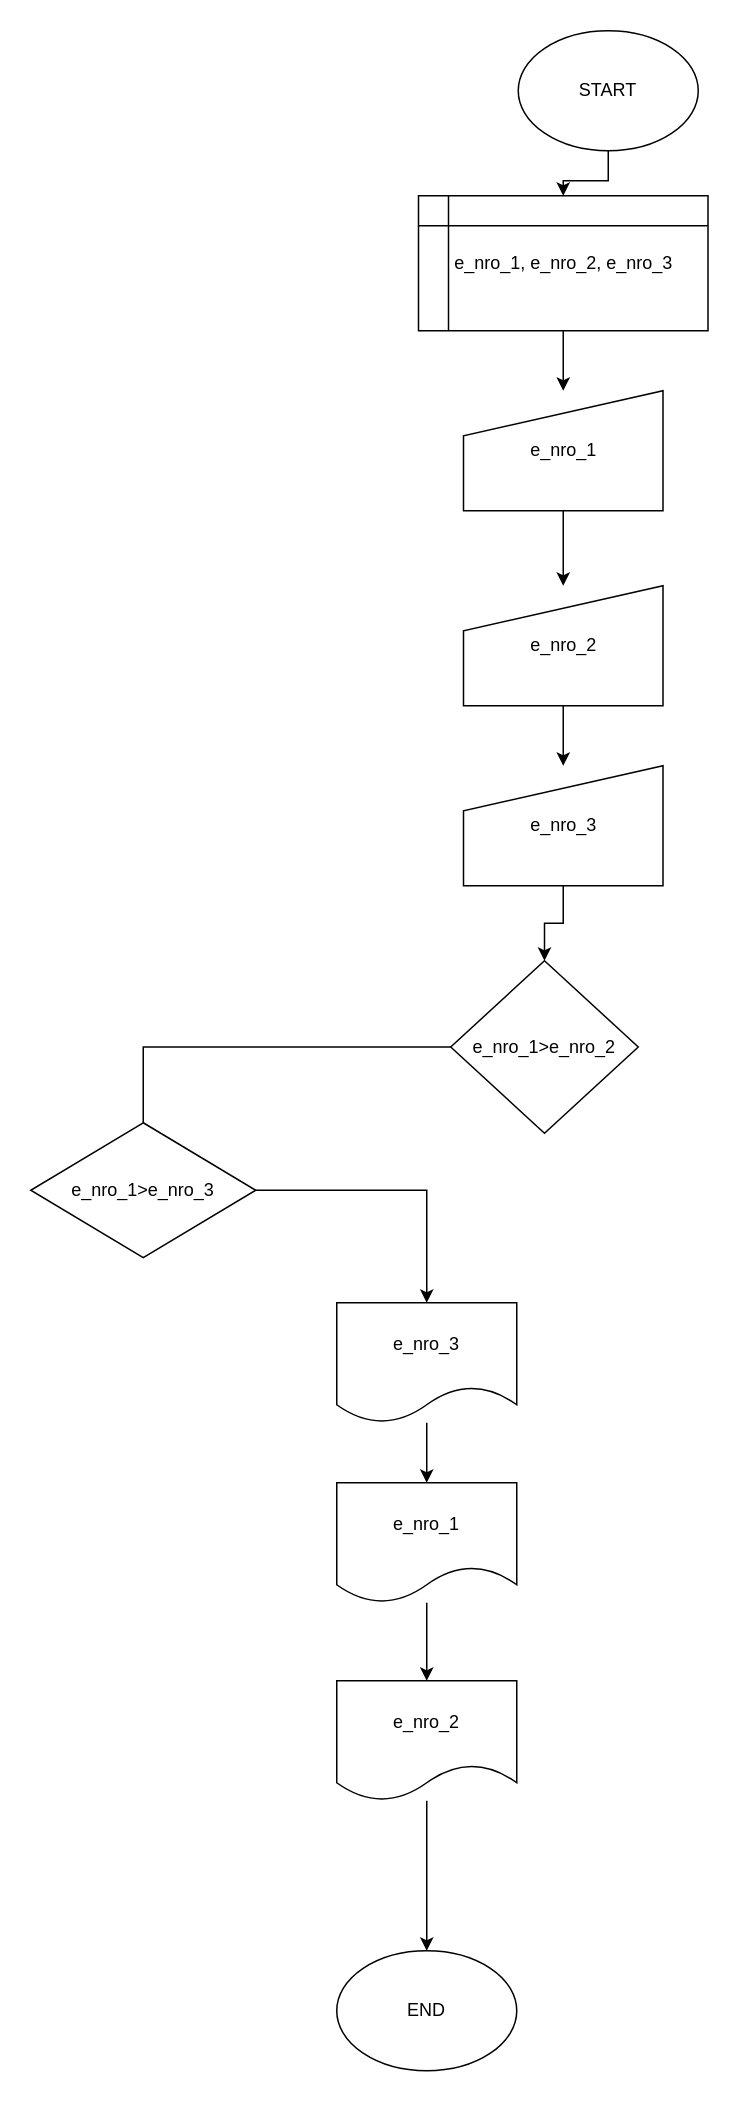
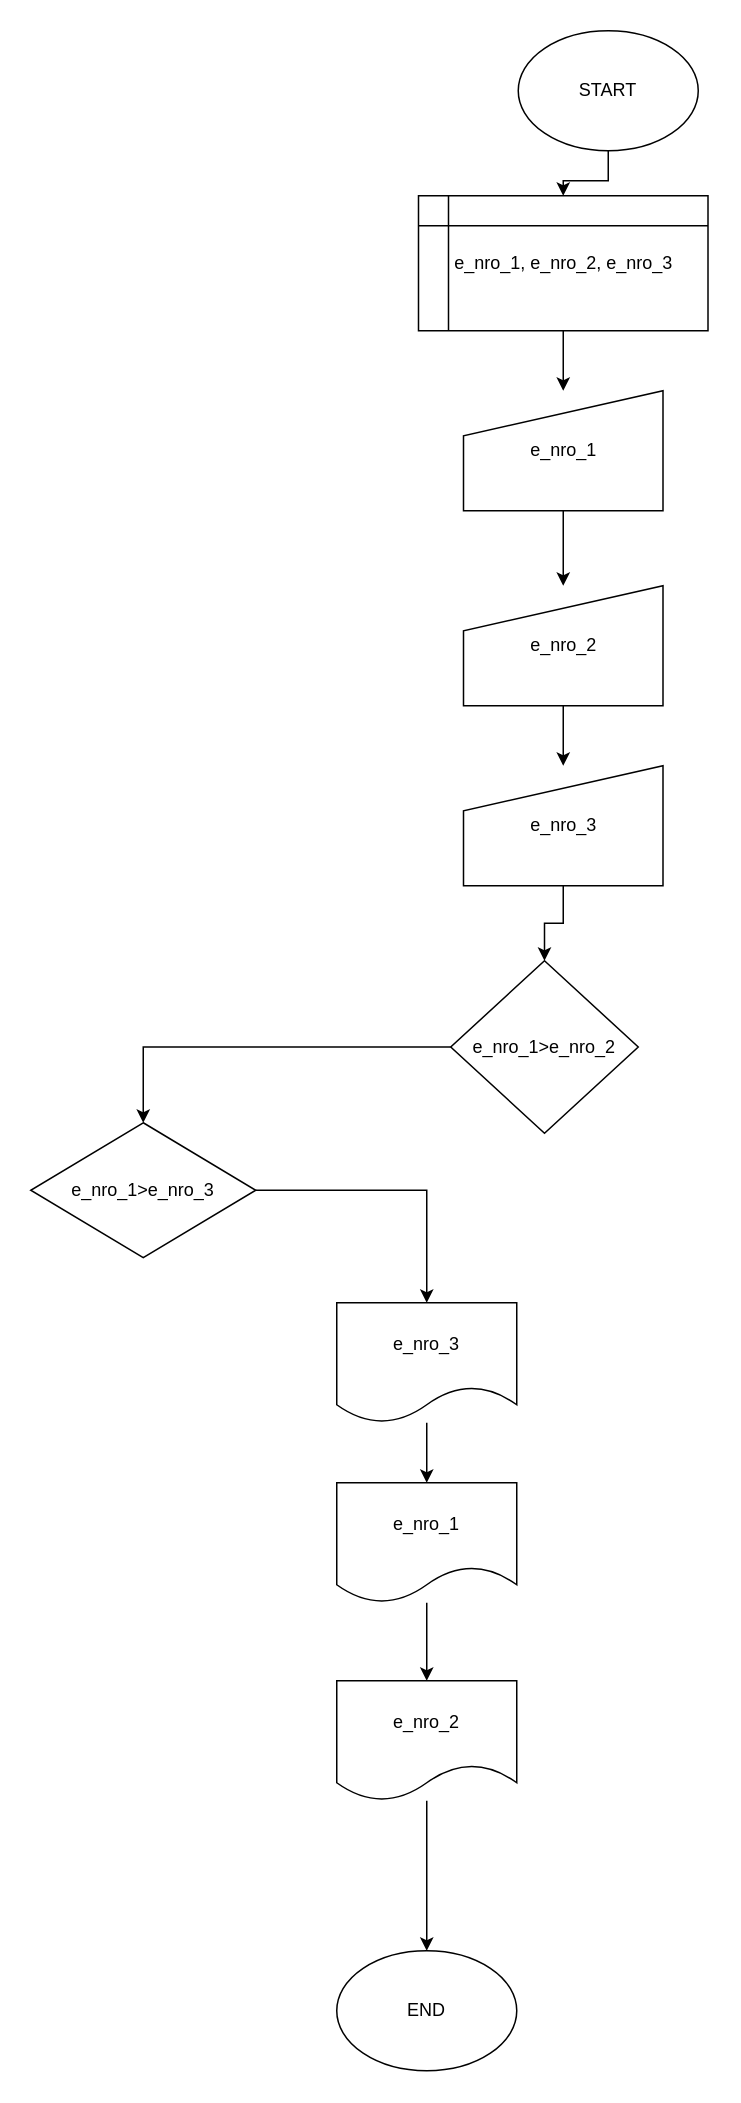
(143, 1115) -> (143, 1111)
